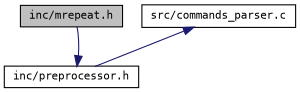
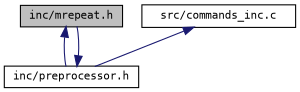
(219, 16) -> (219, 16)
none -> (64, 52)
